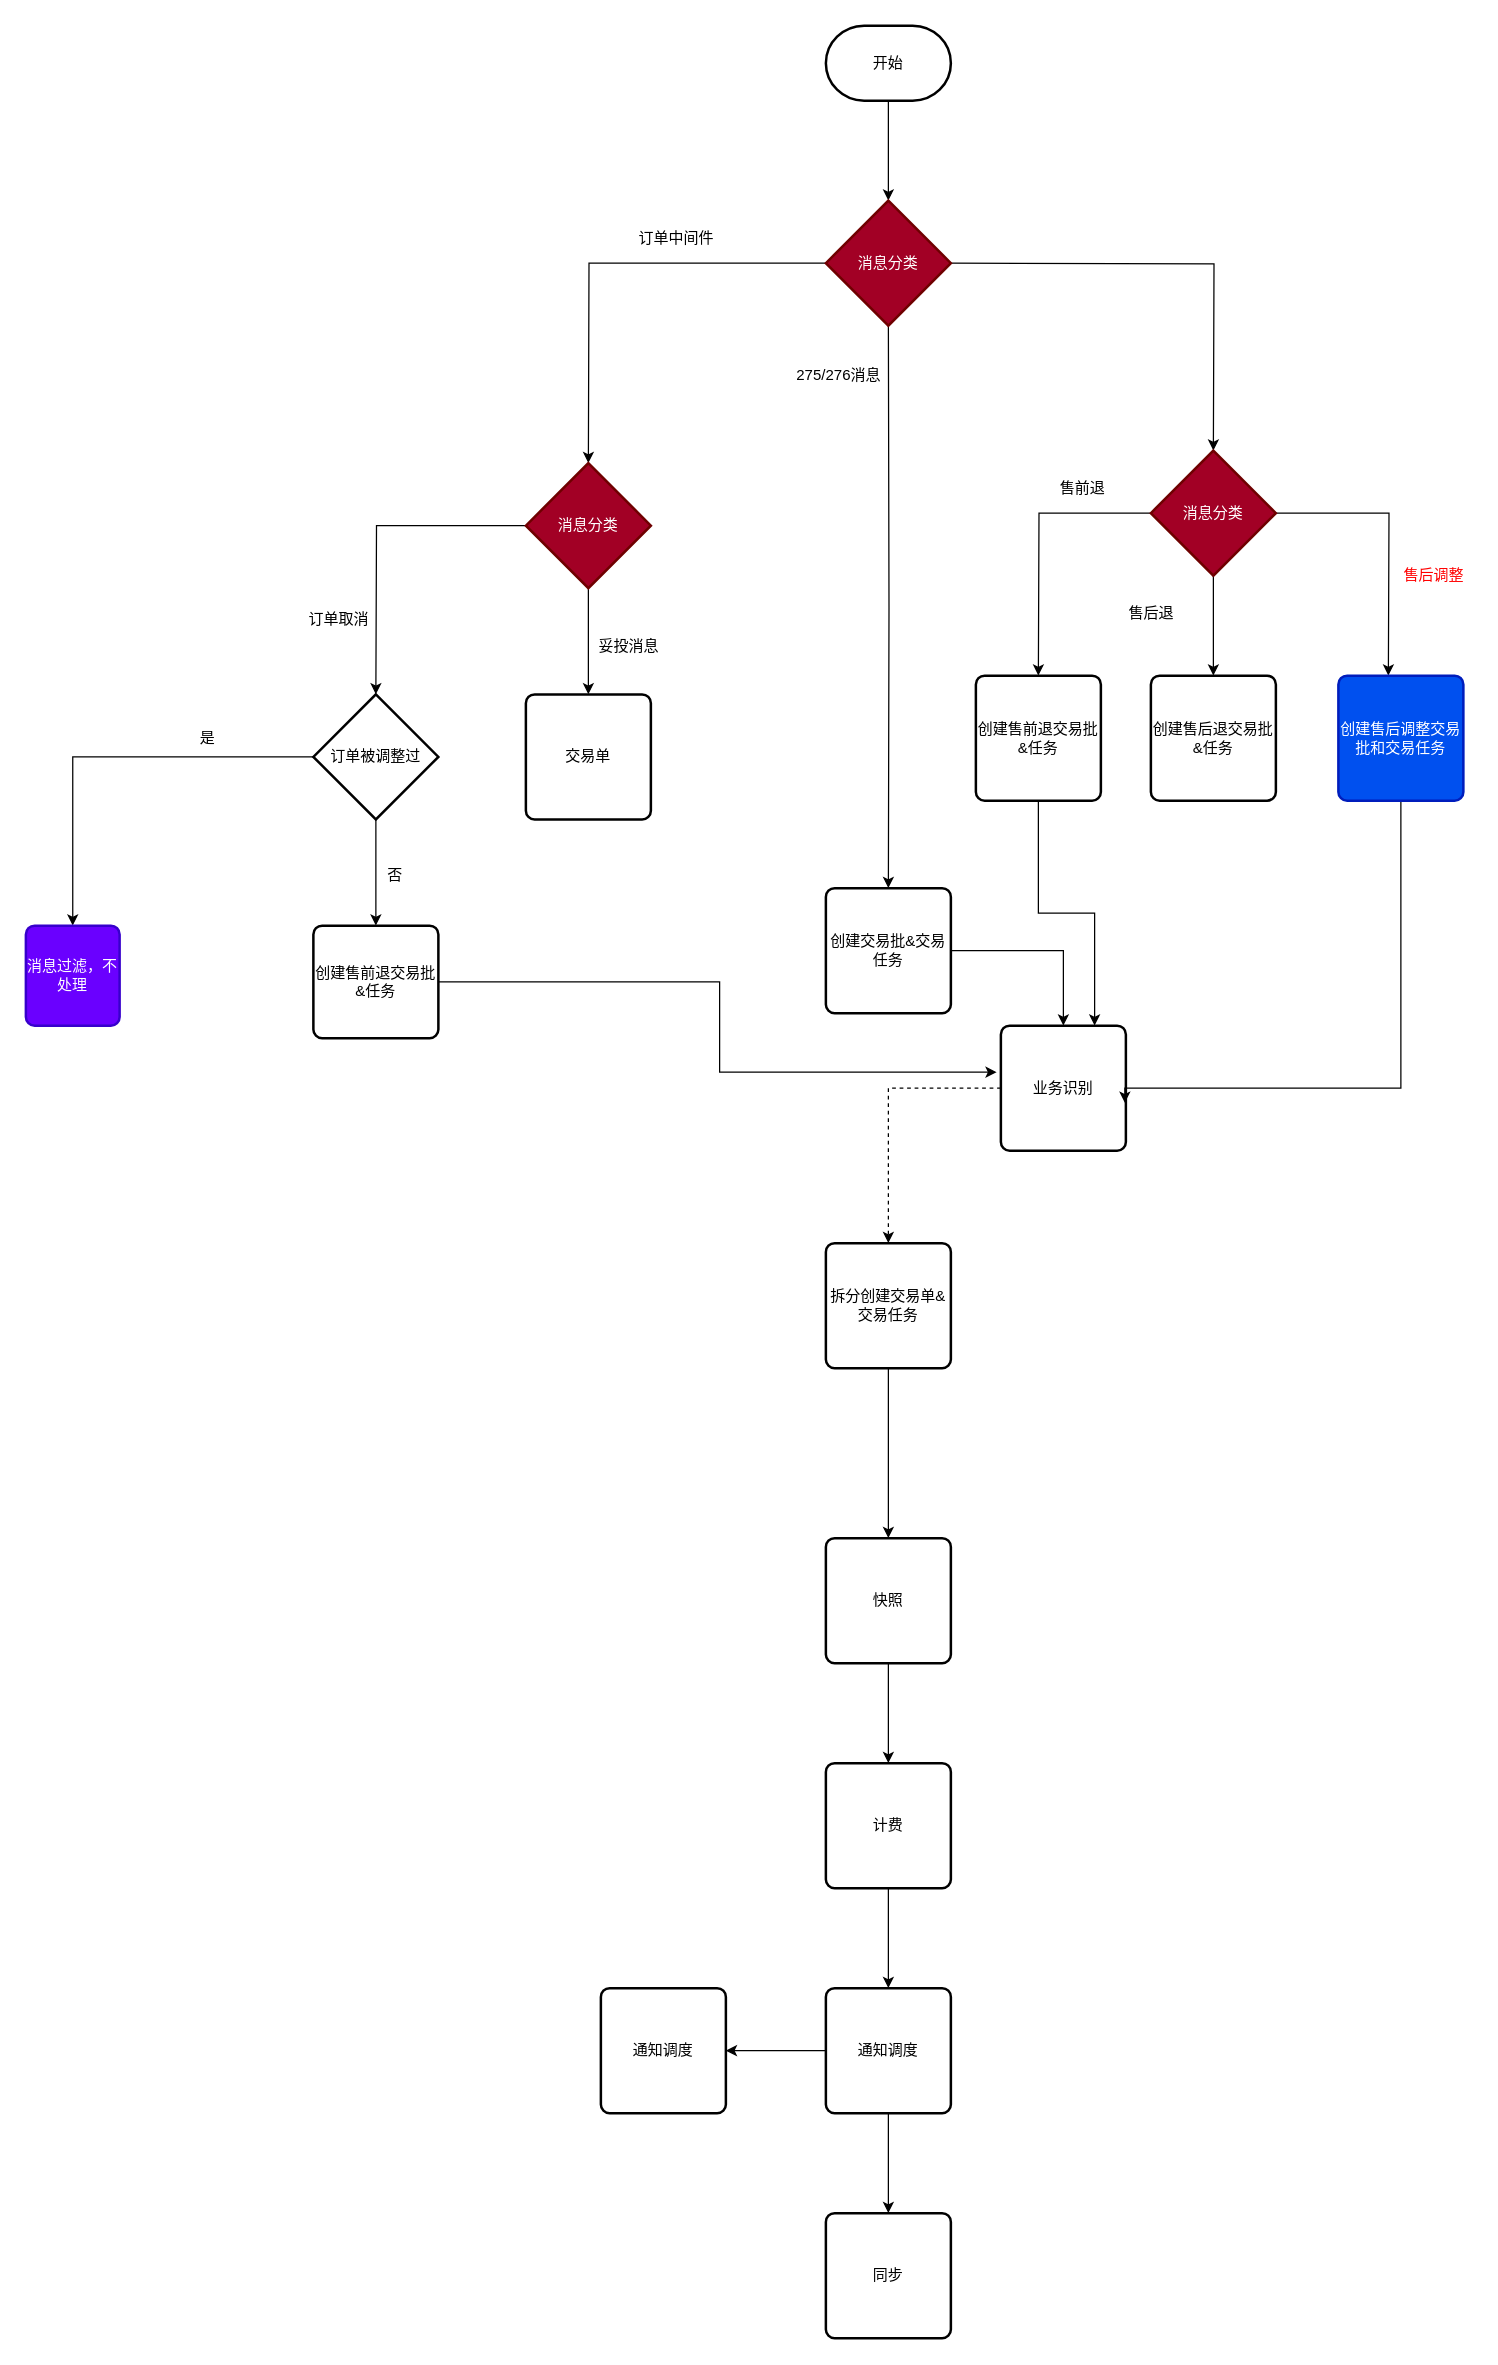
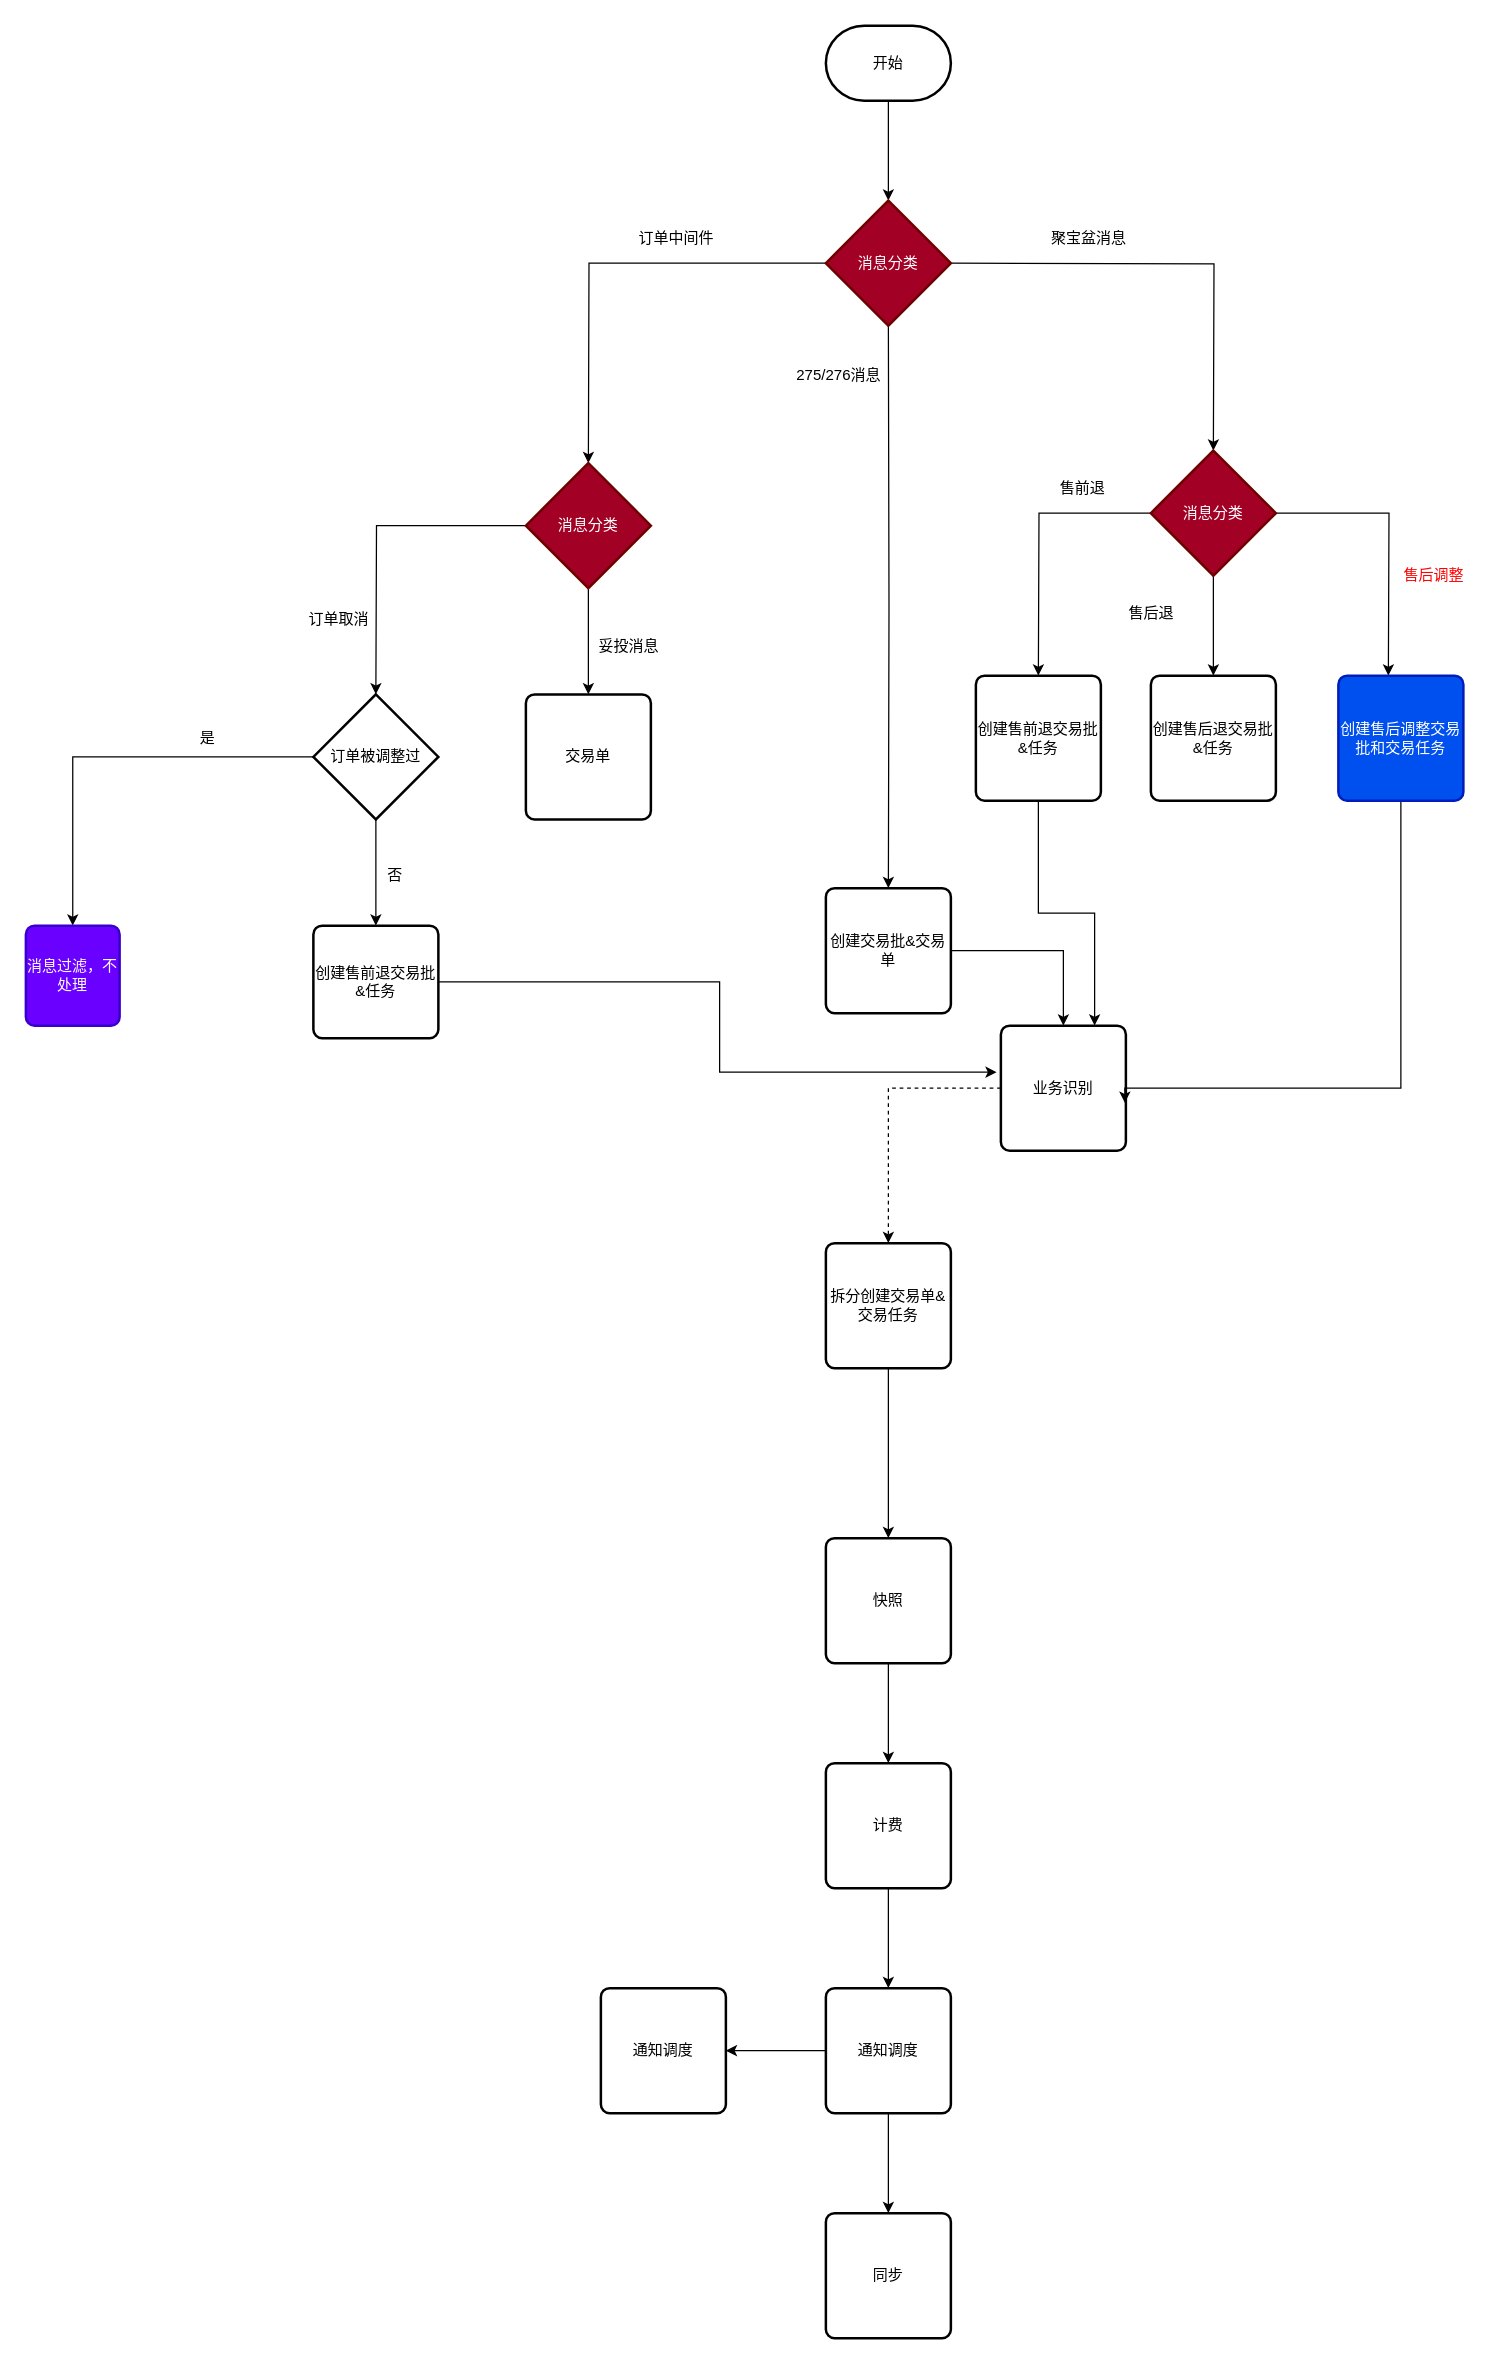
none -> (1088, 238)
(888, 951) -> (888, 951)
